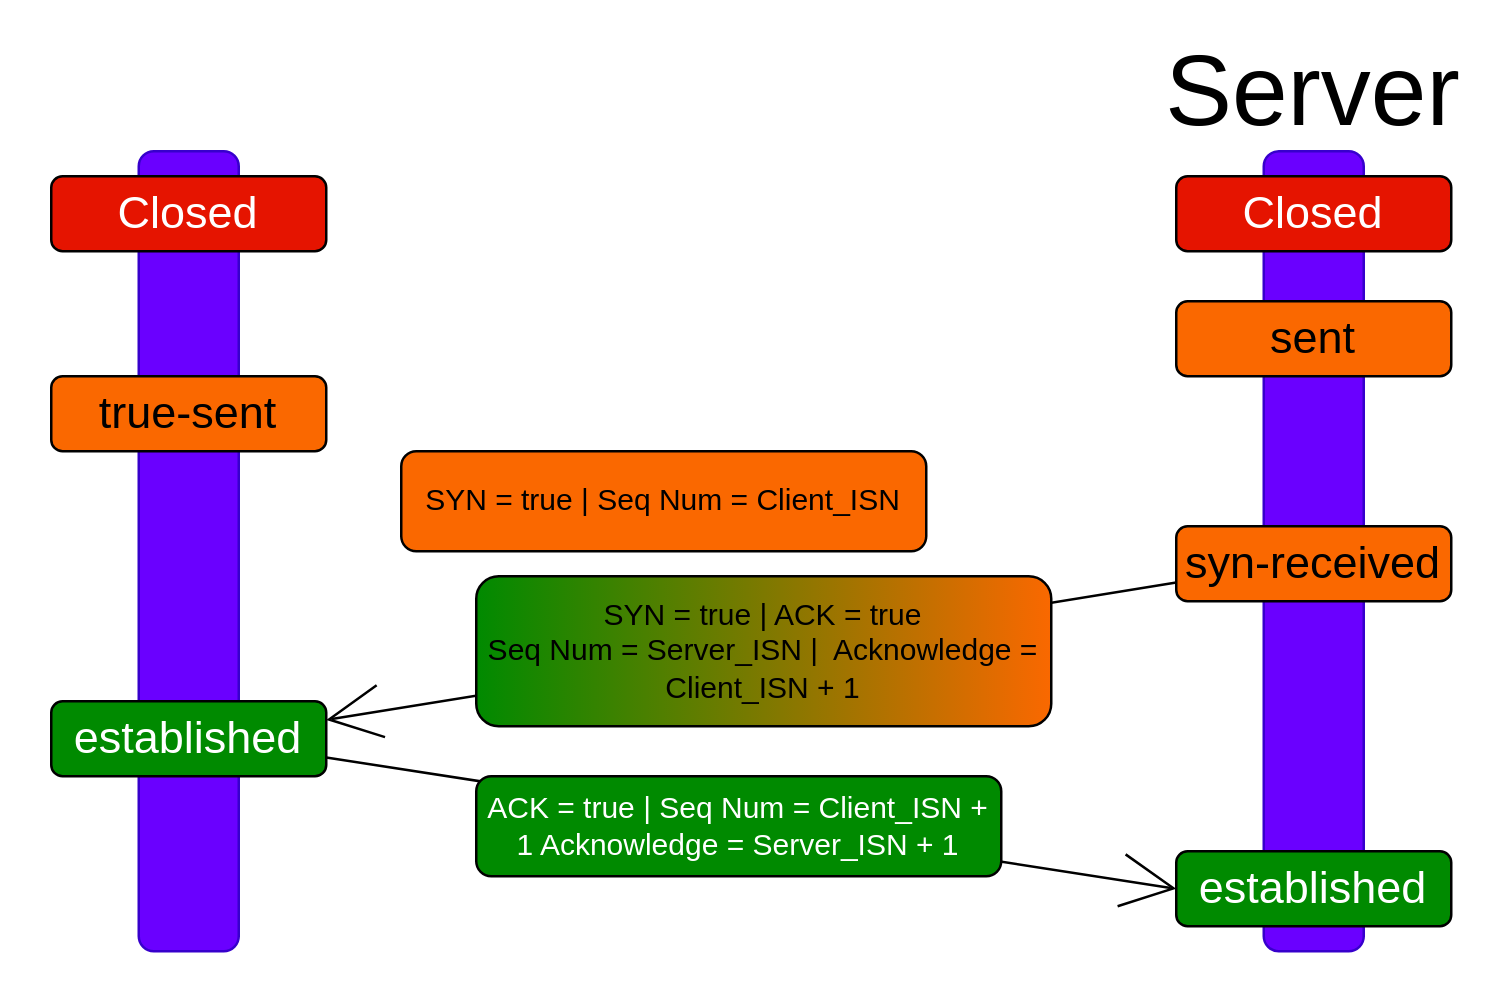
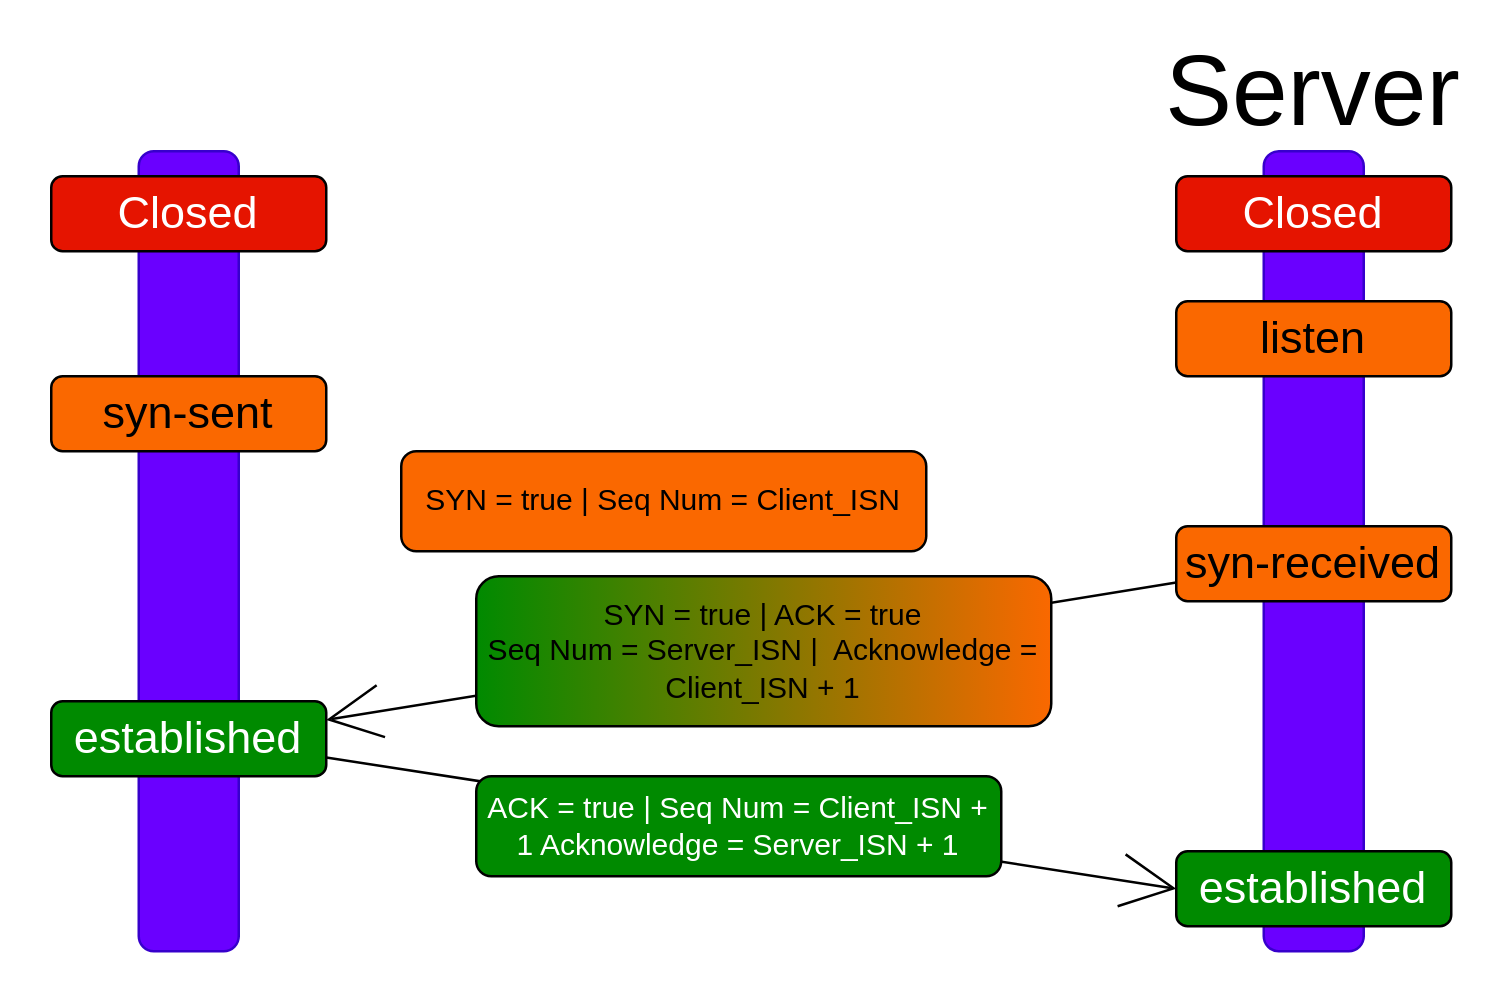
(1314, 339) -> (1314, 339)
(189, 414) -> (189, 414)
